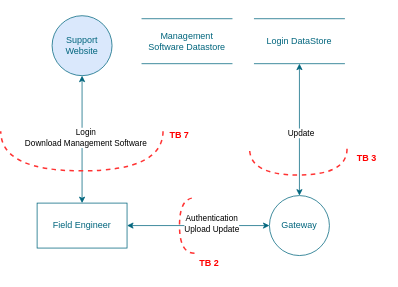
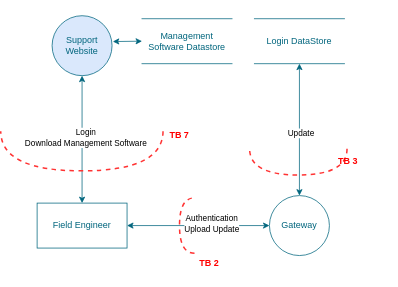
none -> (127, 41)
(367, 158) -> (348, 162)
